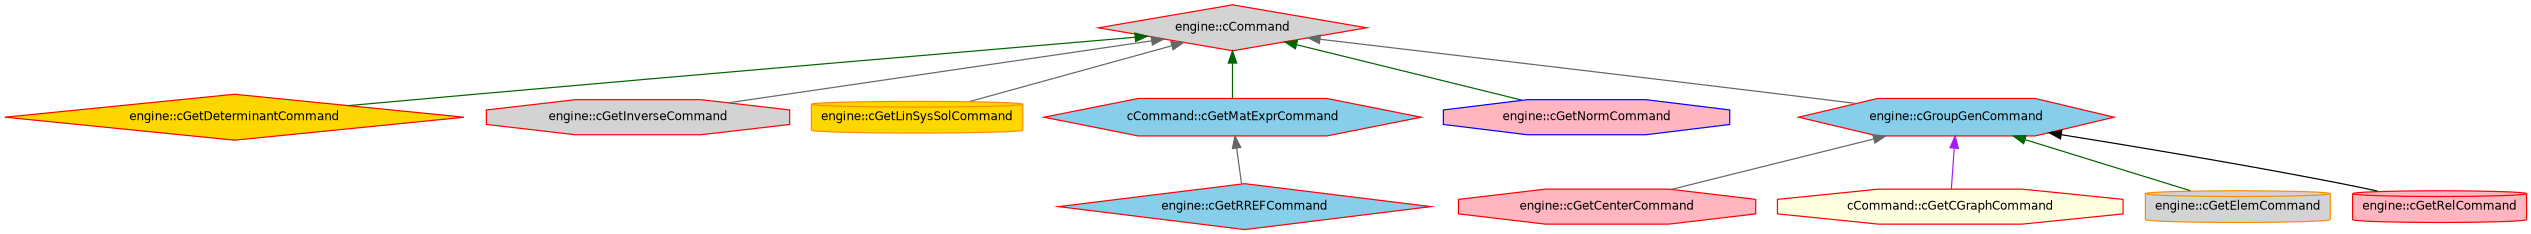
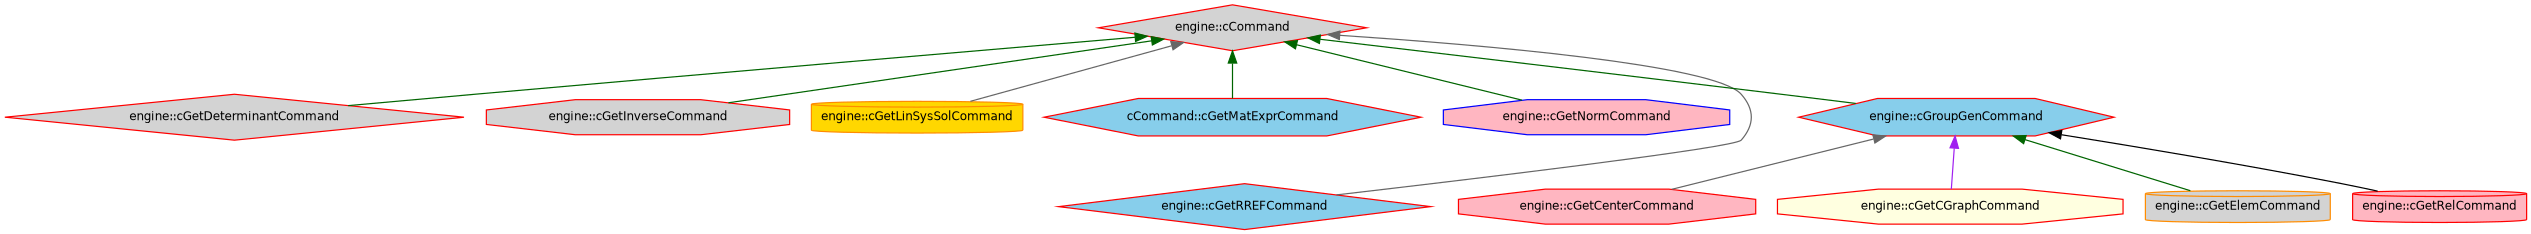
(1588, 71) -> (1588, 71)
(940, 72) -> (940, 72)
(234, 117) -> (234, 117)
(1239, 166) -> (1751, 118)
(1950, 207) -> (1950, 207)
